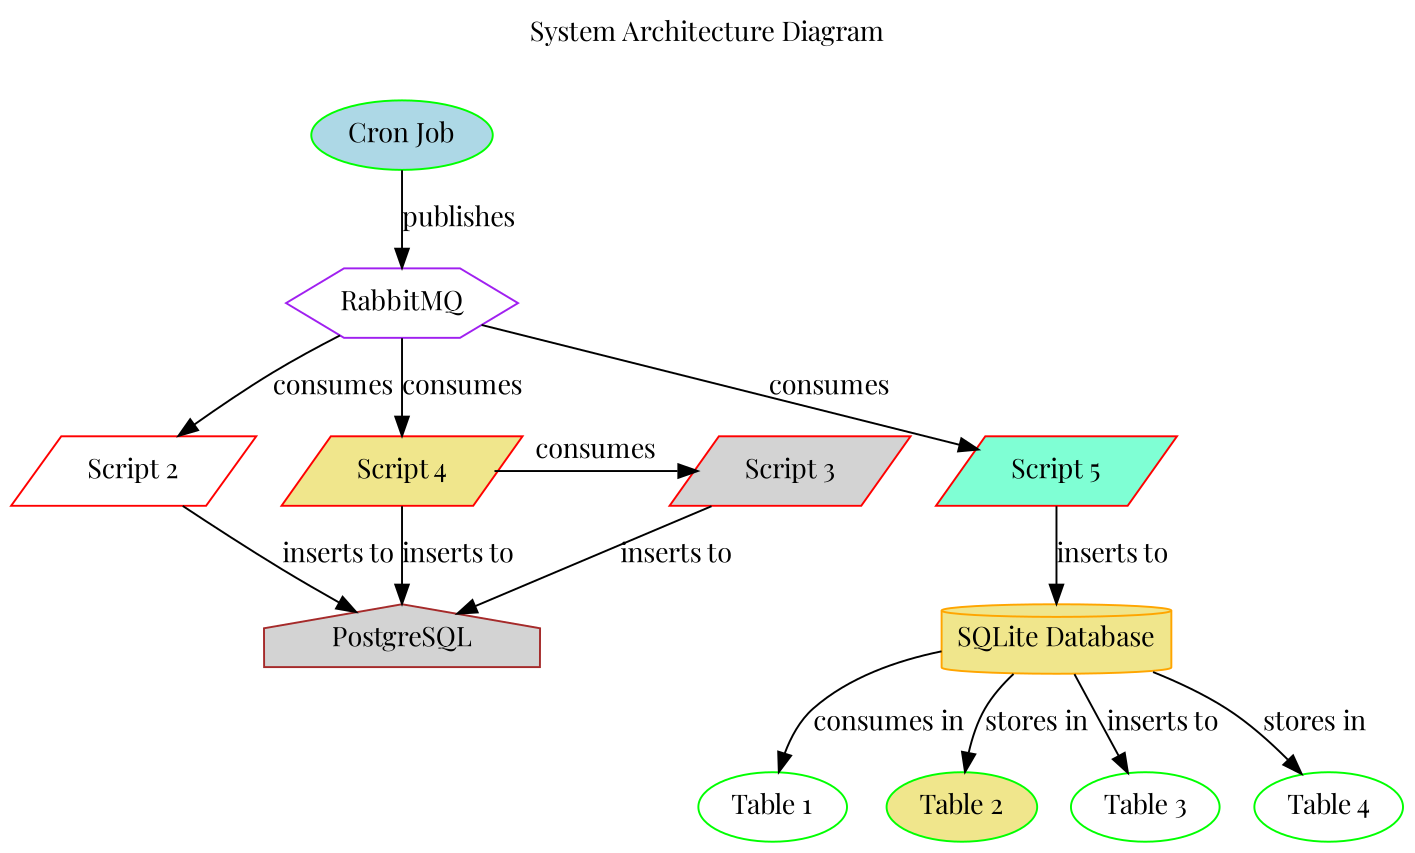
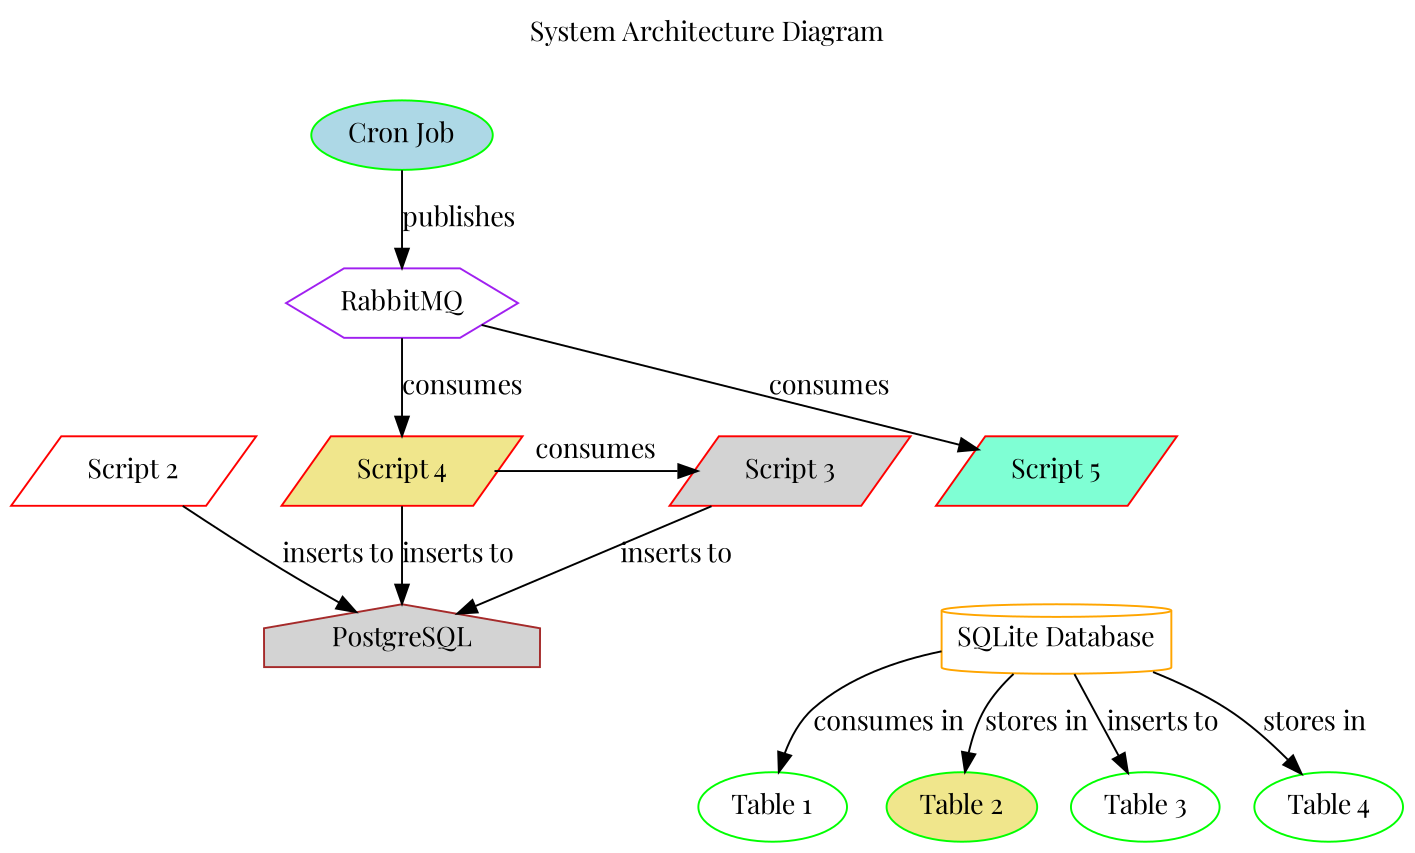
(265, 377) -> none
(1056, 545) -> none
(1056, 639) -> (1056, 639)
